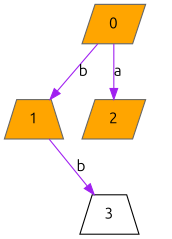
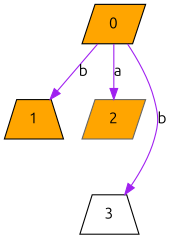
(114, 24) -> (114, 24)
(34, 119) -> (34, 119)
(68, 162) -> (157, 114)
